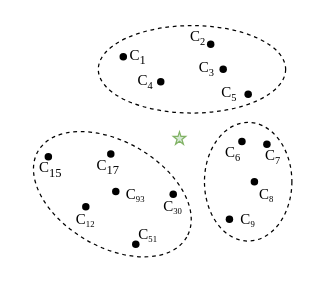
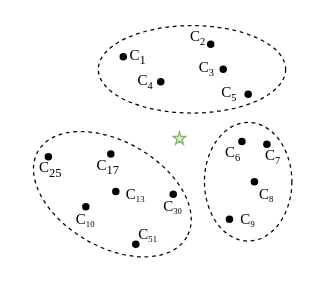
(51, 169) -> (51, 169)
(136, 194) -> (136, 194)
(86, 219) -> (86, 219)
